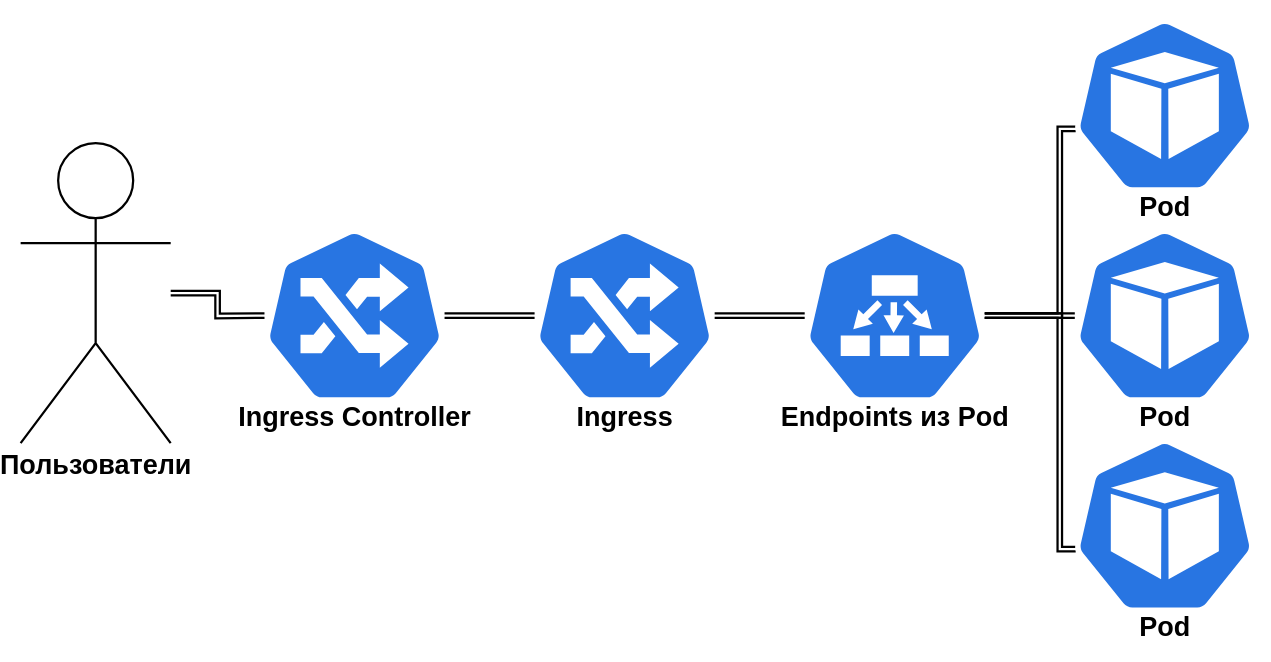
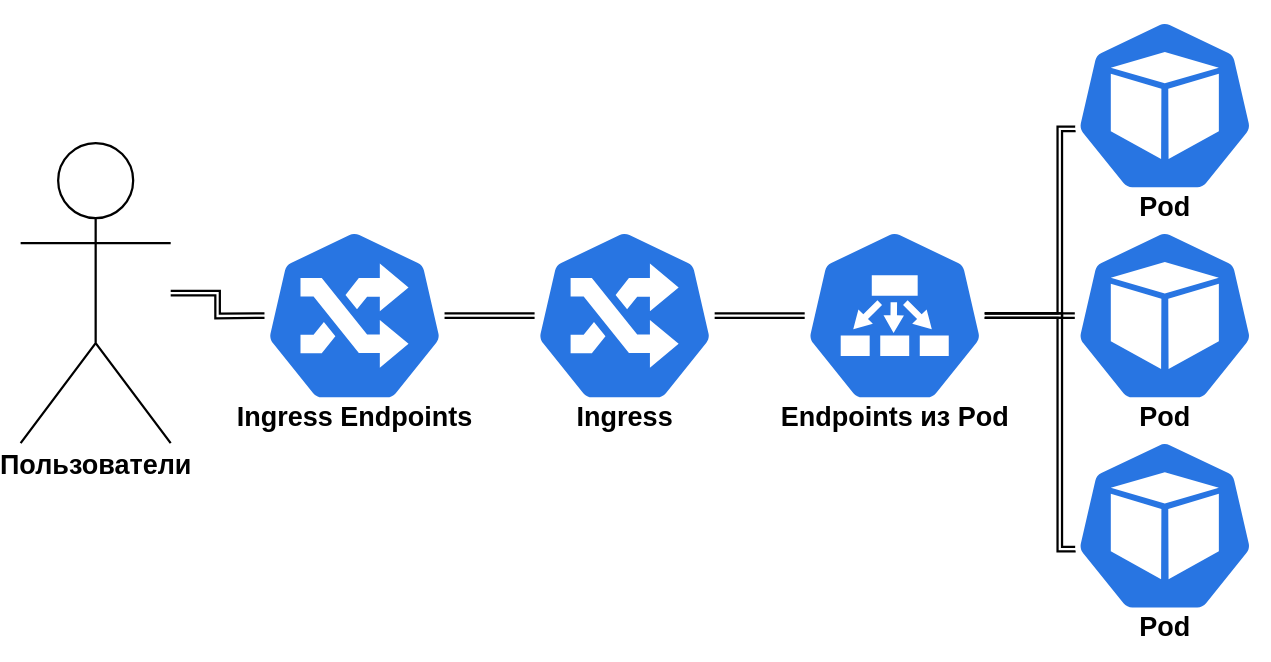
(355, 417) -> (355, 417)
